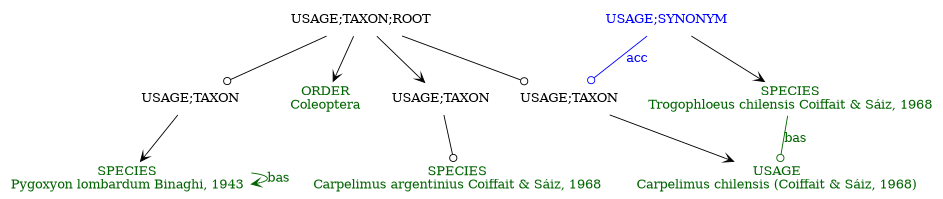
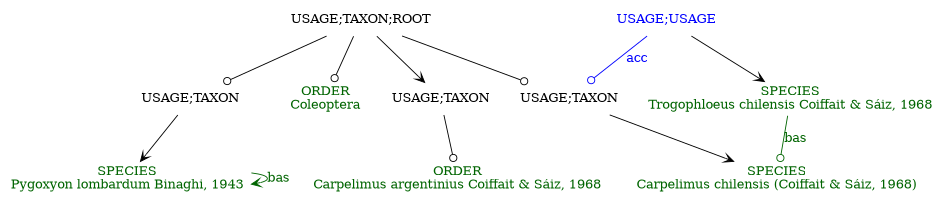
(667, 20) -> (667, 20)
(345, 55) -> (345, 56)
(458, 179) -> (458, 179)
(777, 179) -> (777, 179)
